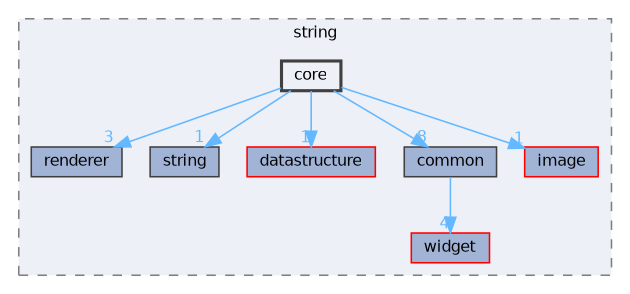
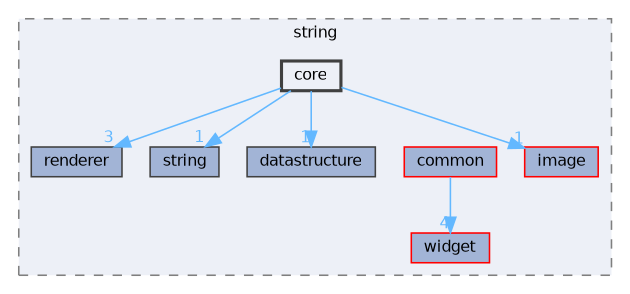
(374, 115) -> none
(311, 162) -> (311, 162)
(450, 162) -> (450, 162)
